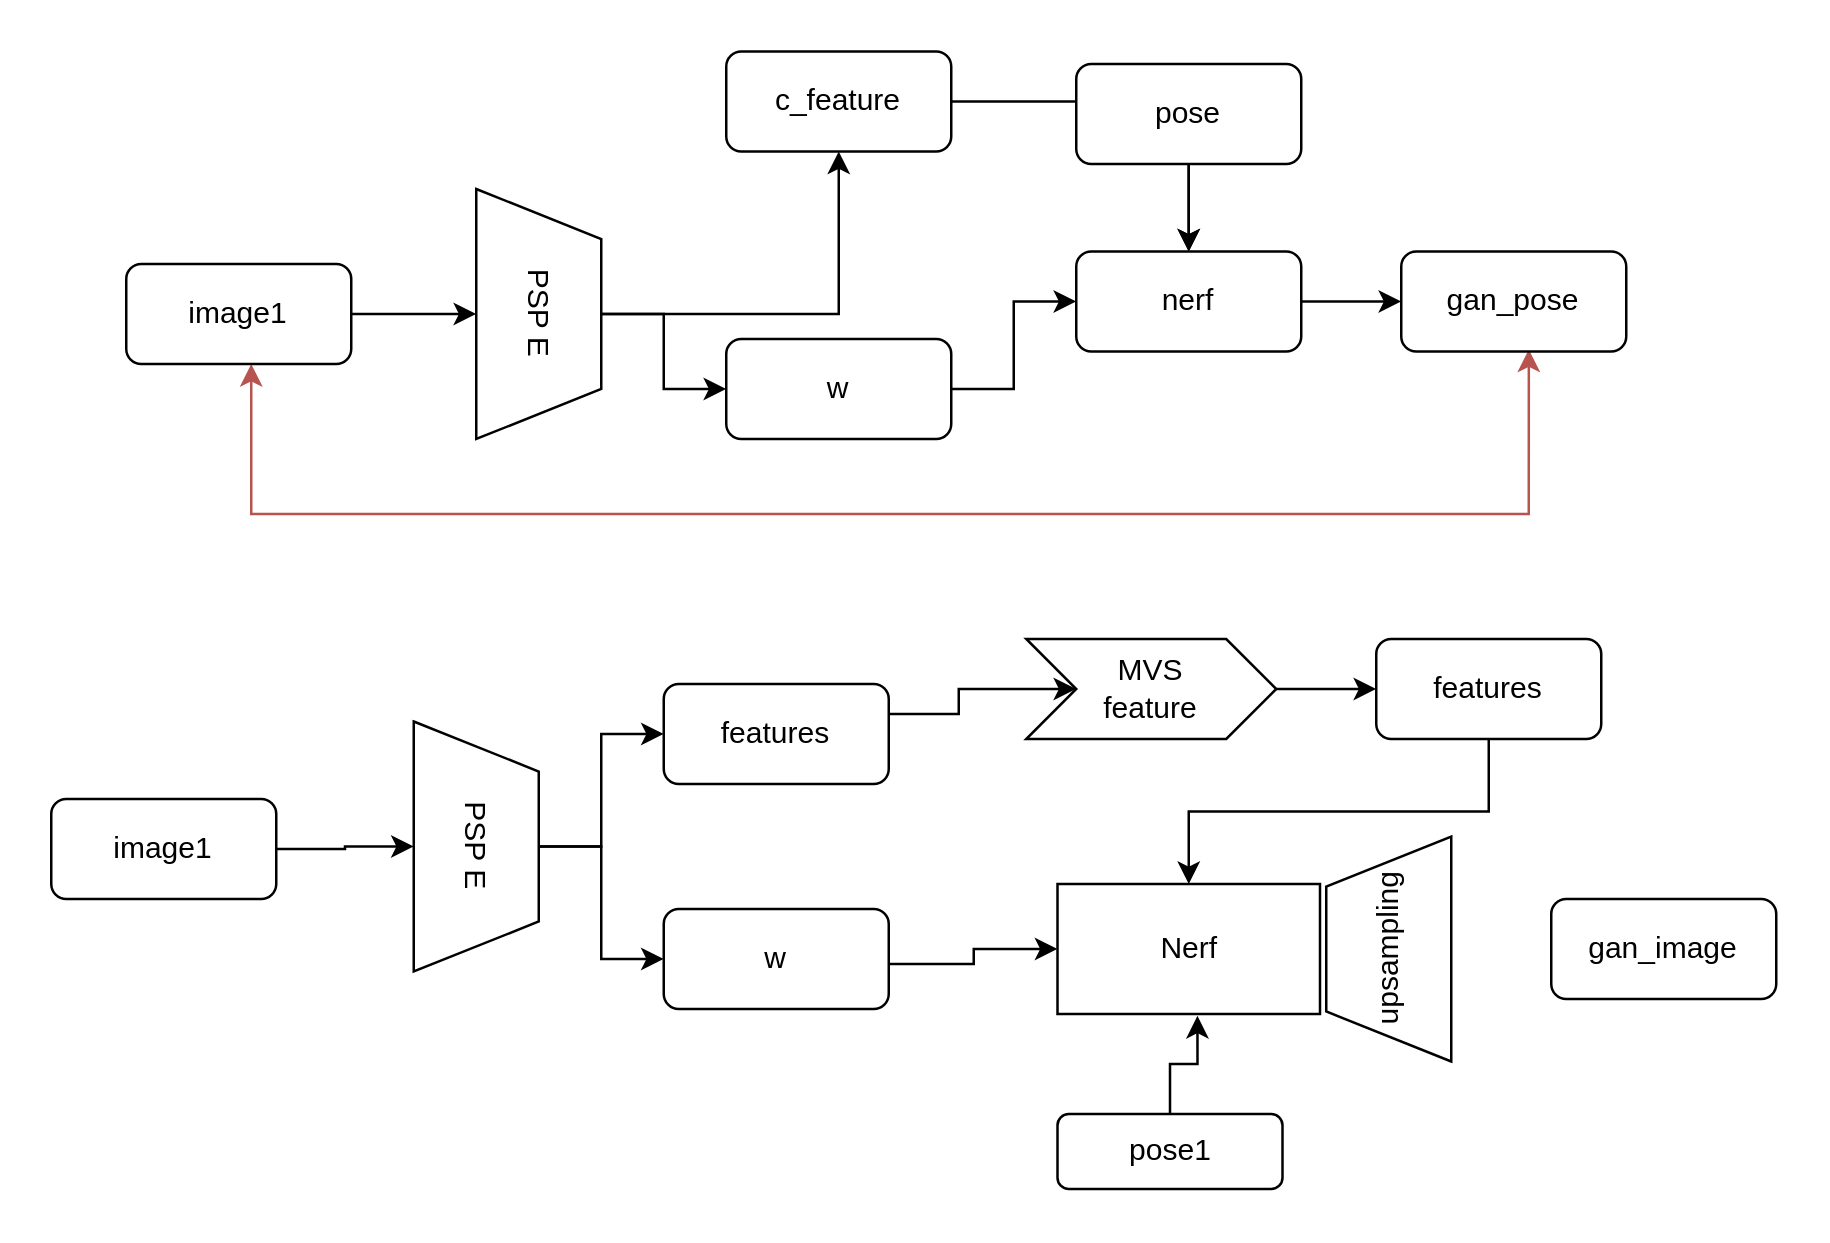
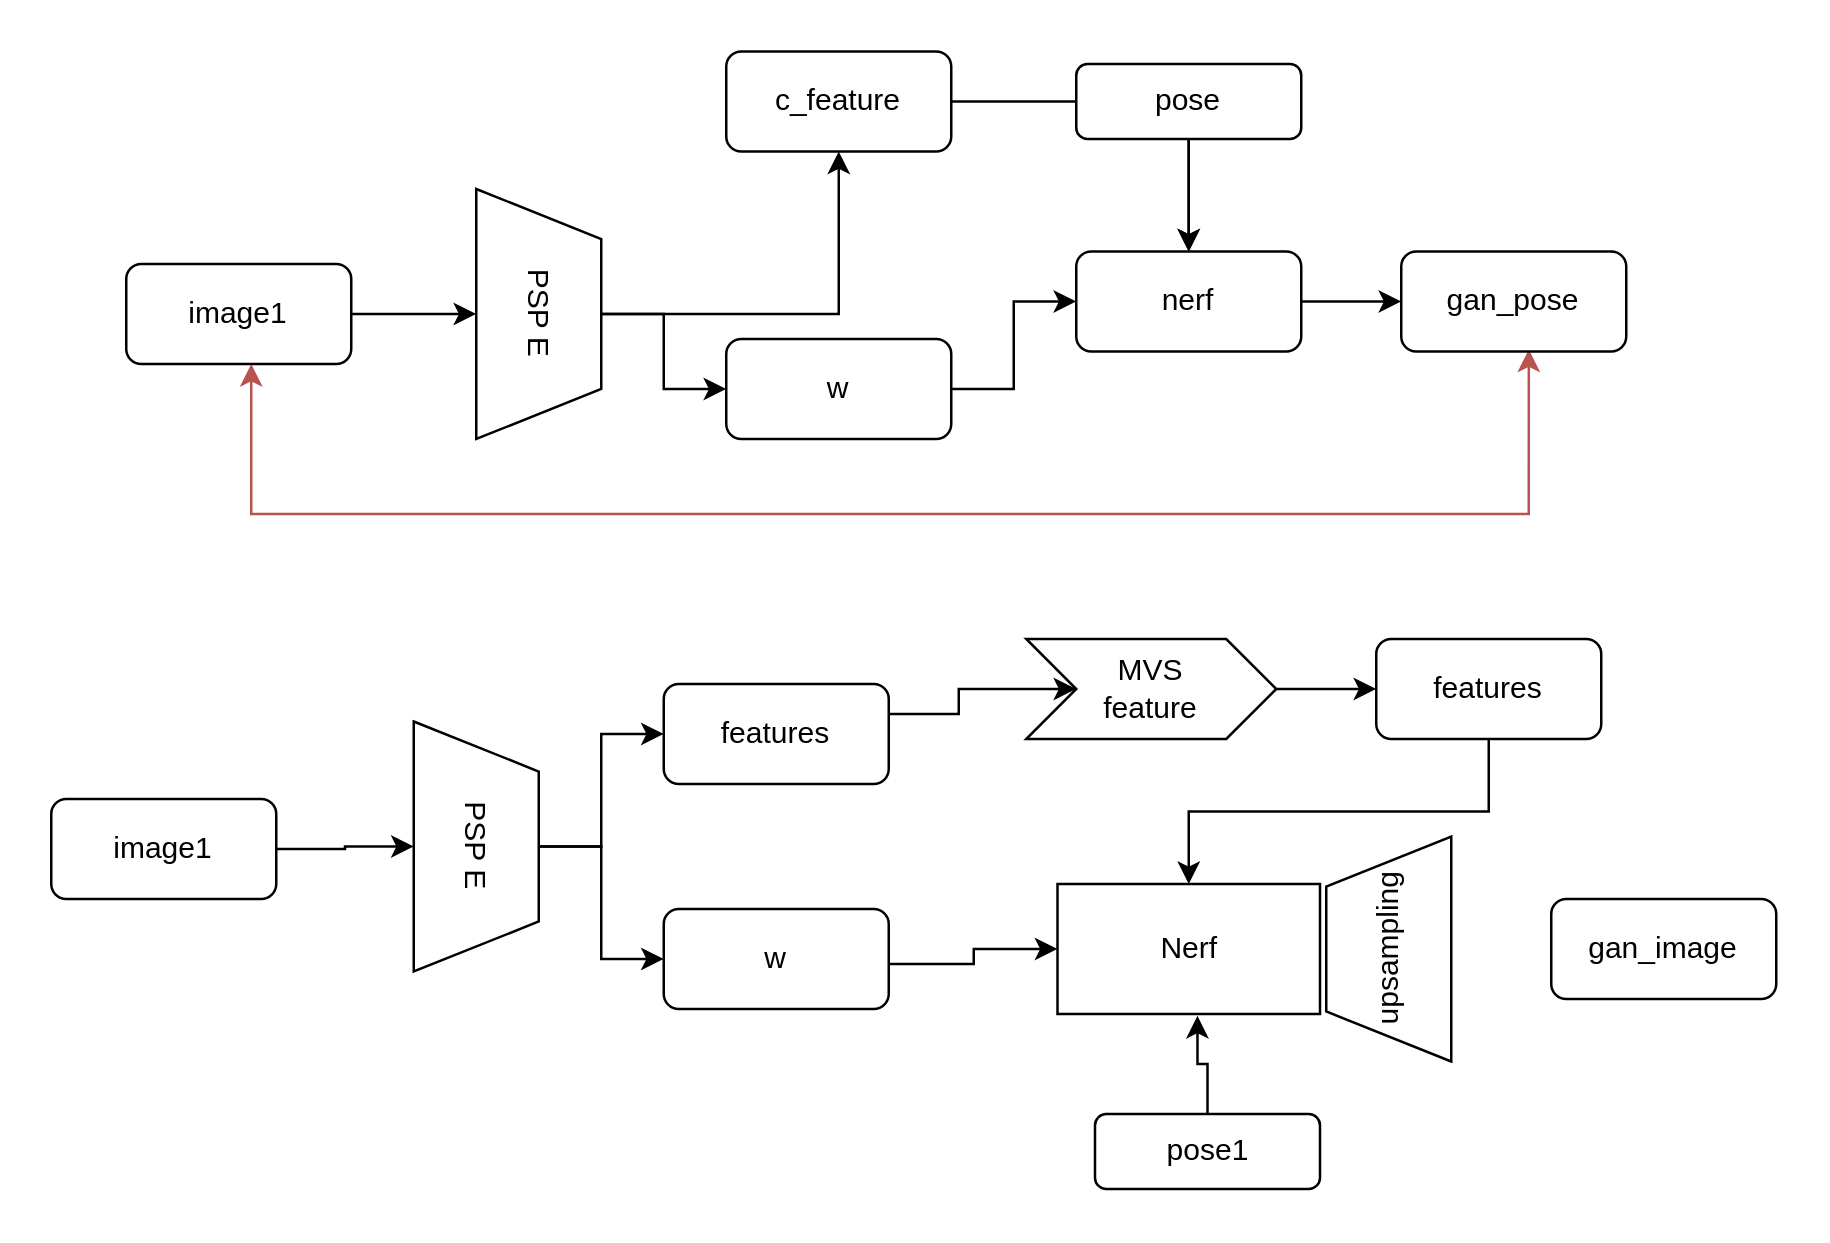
(1189, 114) -> (1189, 101)
(1170, 1151) -> (1208, 1151)
